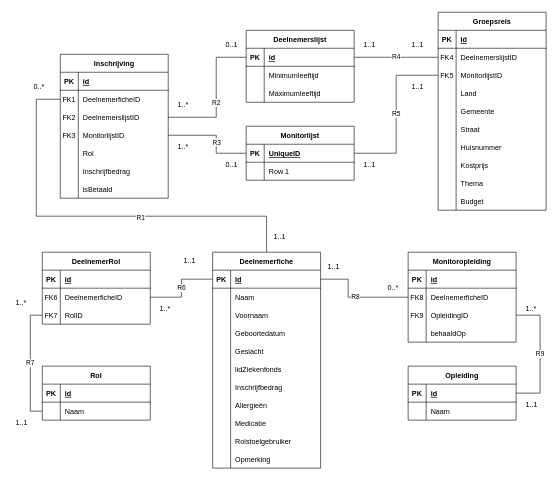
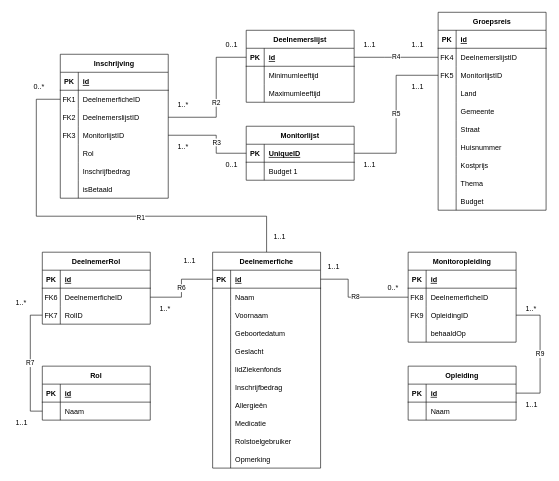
(278, 172) -> (284, 172)
